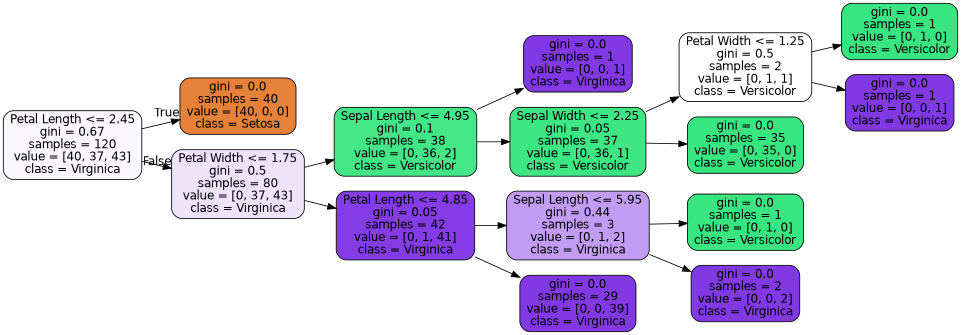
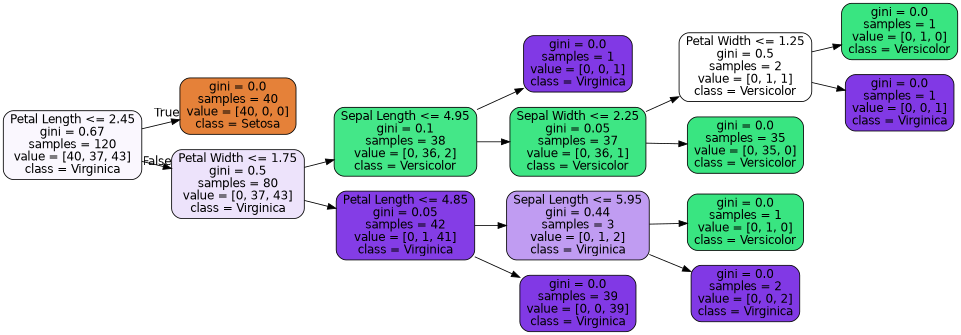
(578, 303) -> (578, 303)
